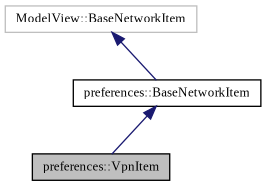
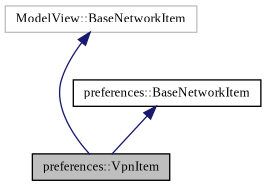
(139, 61) -> (60, 100)
